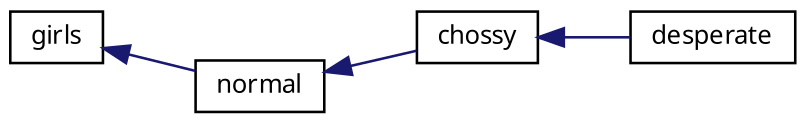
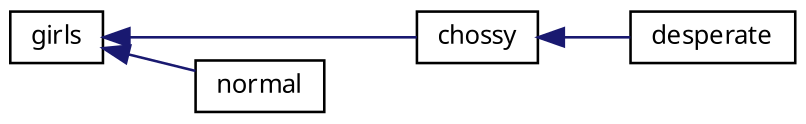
(383, 58) -> (273, 37)
